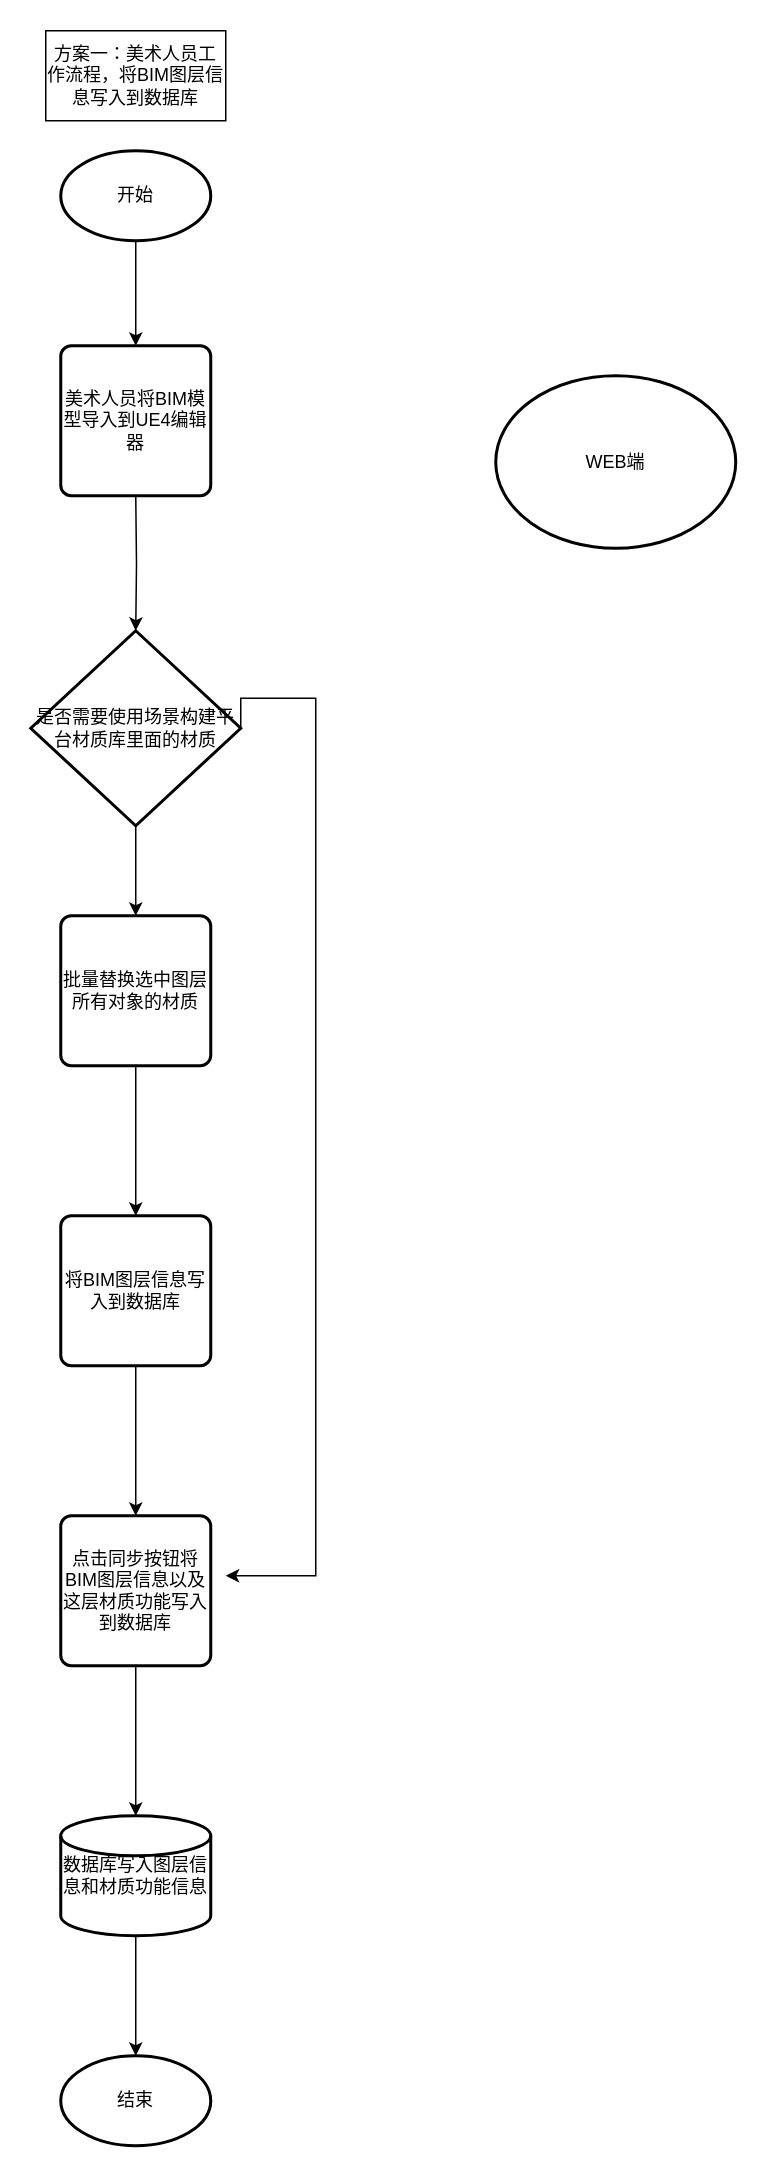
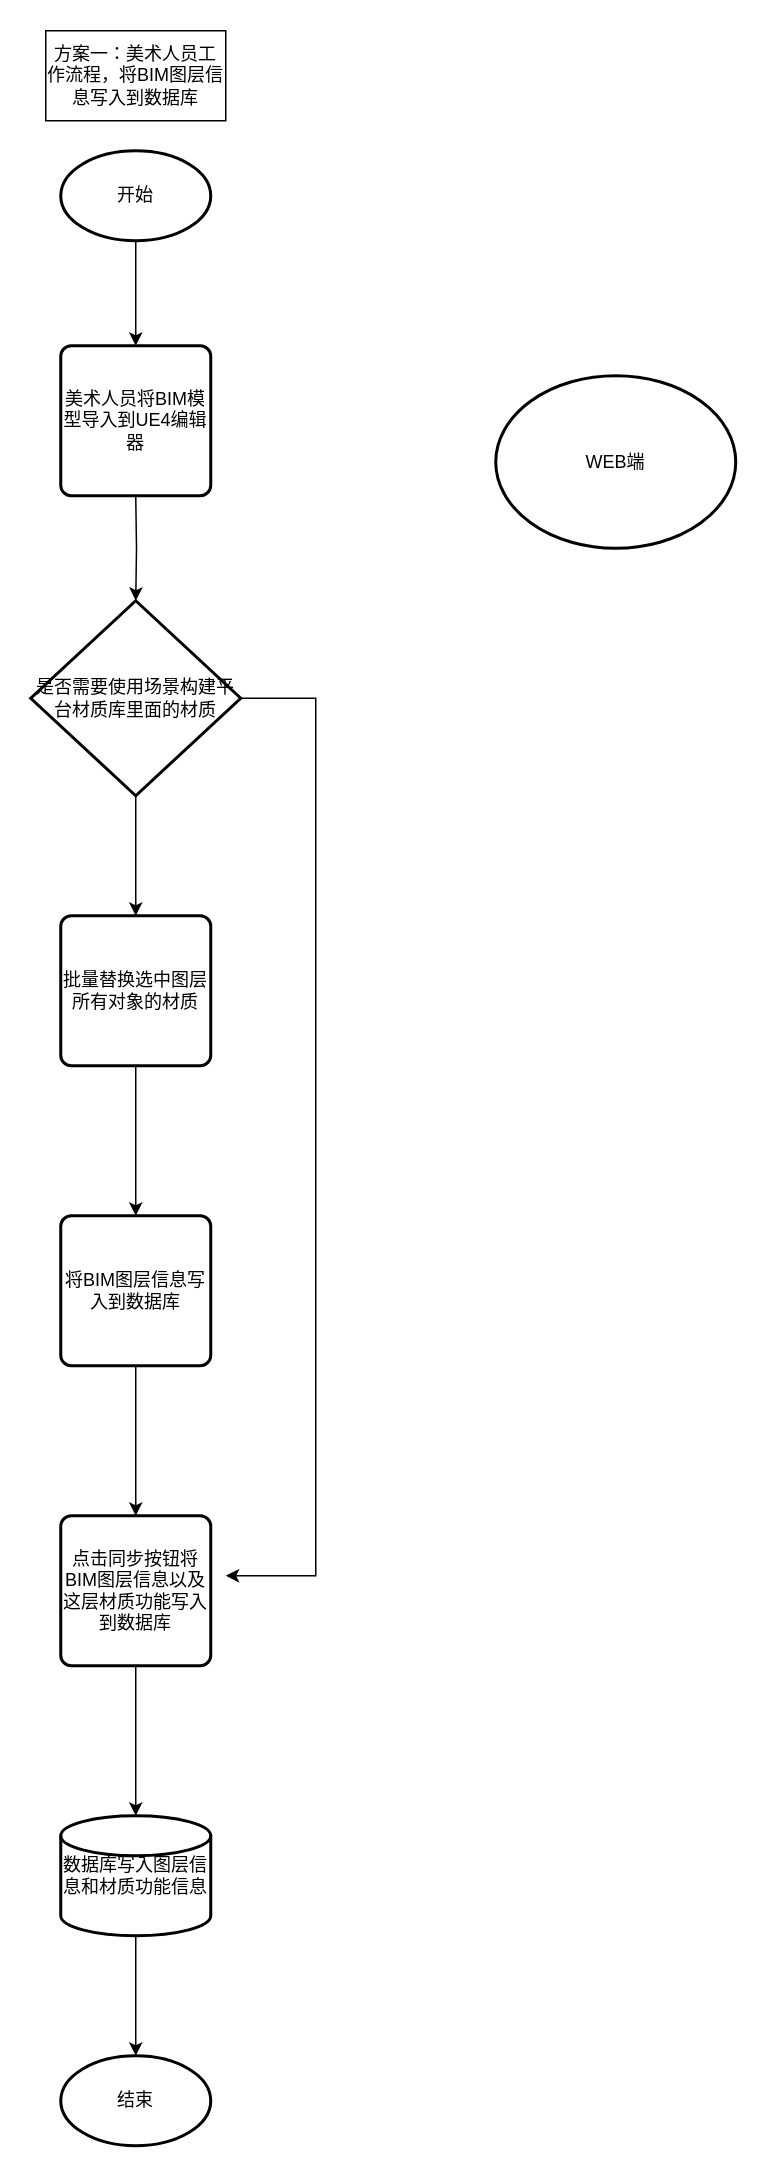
(136, 728) -> (136, 698)
